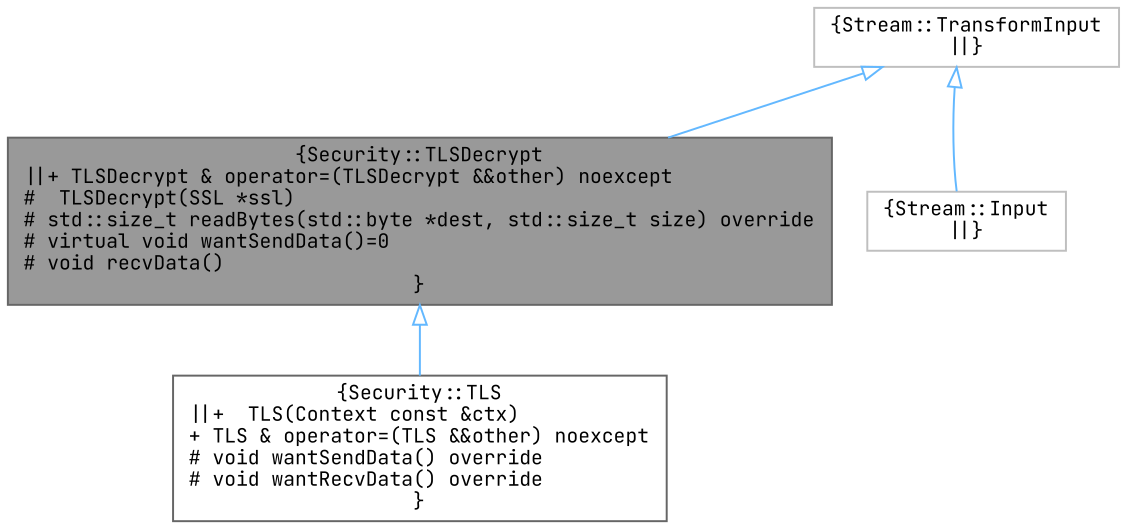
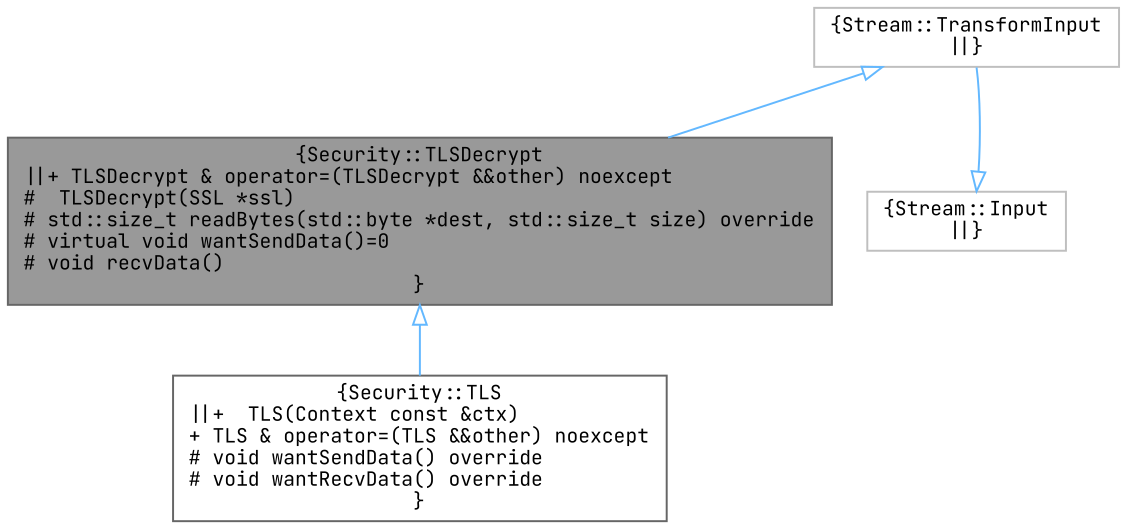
(953, 140) -> (980, 119)
